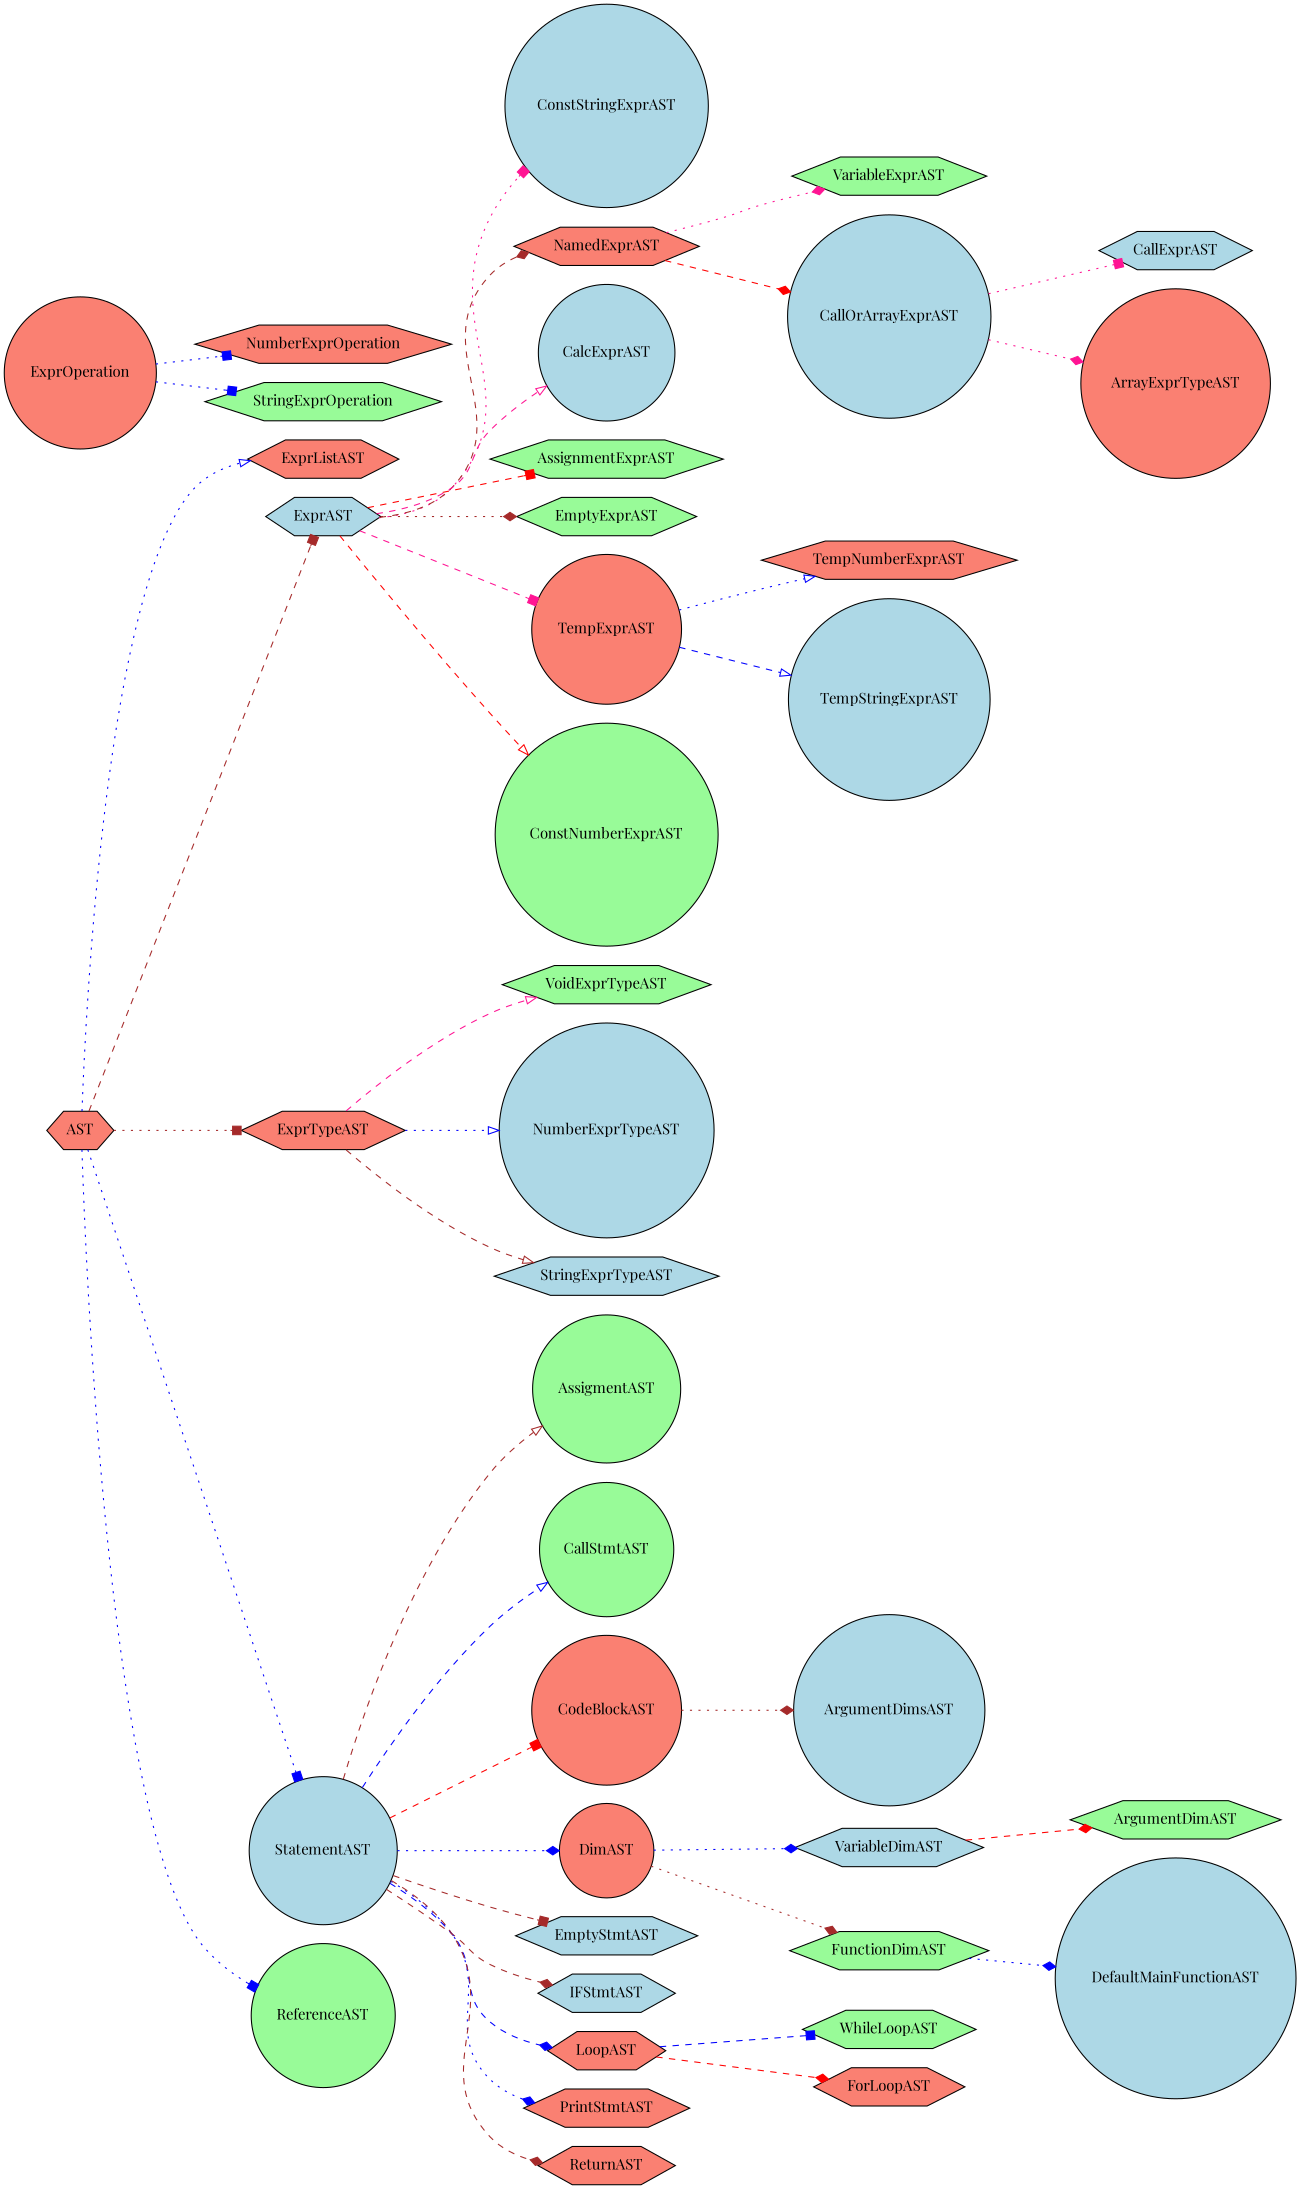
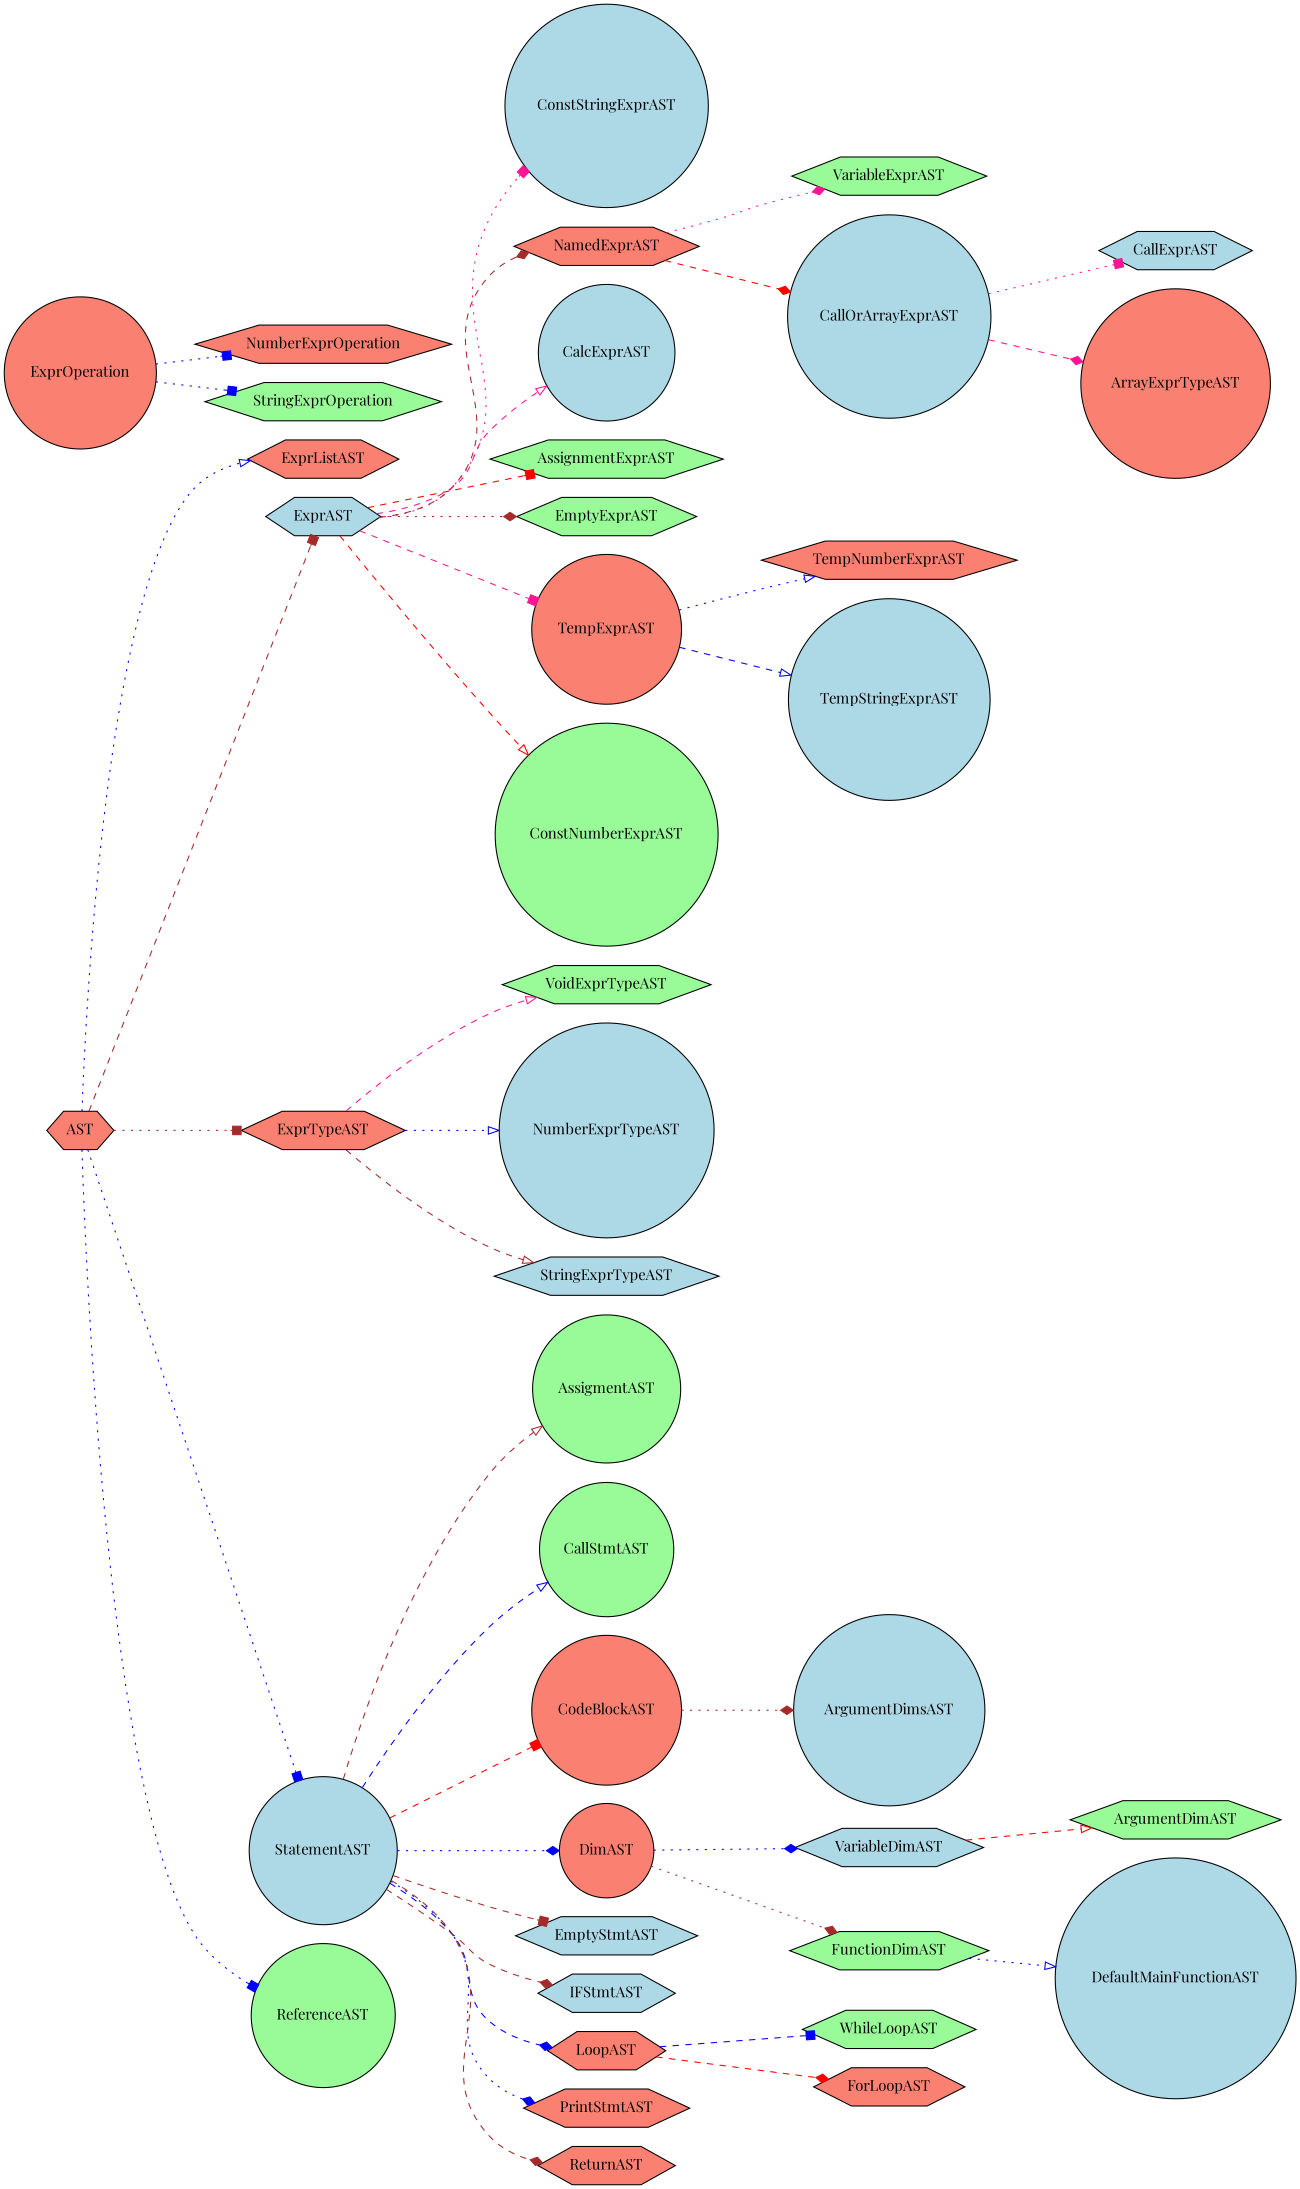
(1030, 349) -> (1030, 349)
(1022, 1835) -> (1023, 1835)
(1006, 1962) -> (1007, 1962)
